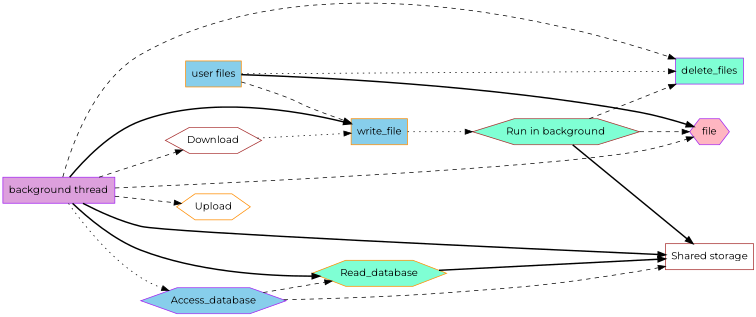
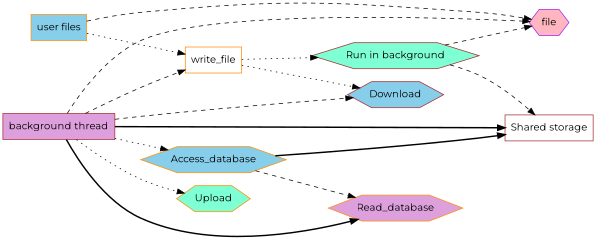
(710, 71) -> none
(465, 89) -> (305, 3)
(293, 100) -> (128, 42)
(196, 109) -> (131, 92)
(379, 132) -> (213, 60)
(301, 136) -> (297, 76)
(213, 140) -> (396, 95)
(59, 190) -> (59, 126)
(630, 192) -> (492, 82)
(145, 199) -> (124, 171)
(213, 207) -> (213, 199)
(548, 265) -> none
(379, 273) -> (396, 208)
(472, 291) -> (387, 147)
(213, 301) -> (213, 160)
